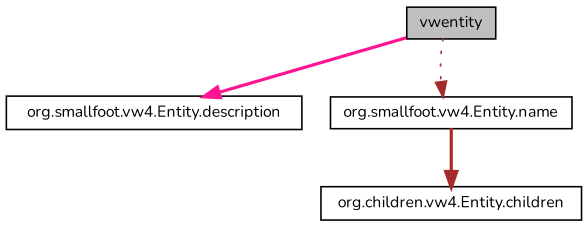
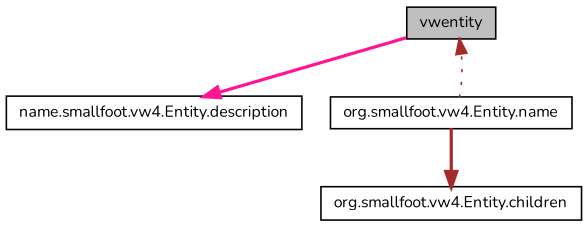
(441, 60) -> (462, 76)
(154, 113) -> (154, 113)
(451, 203) -> (451, 203)
